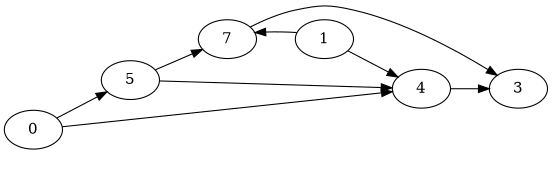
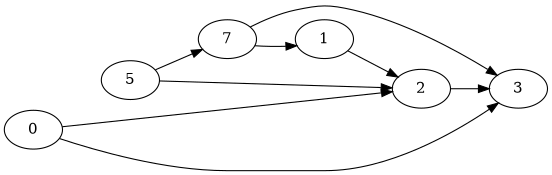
(281, 32) -> (270, 46)
(421, 89) -> (421, 89)
(77, 107) -> (279, 171)
